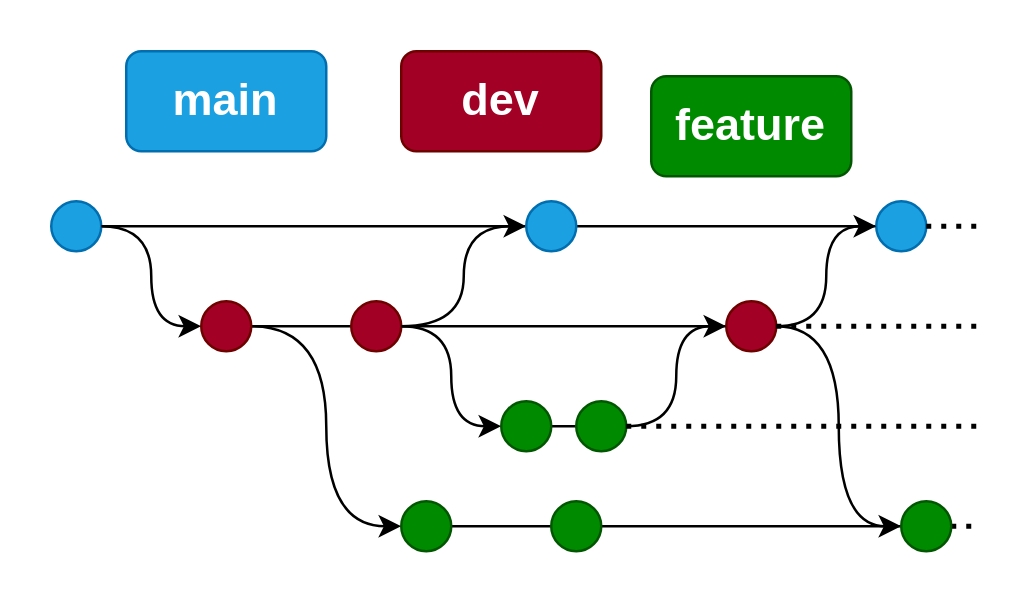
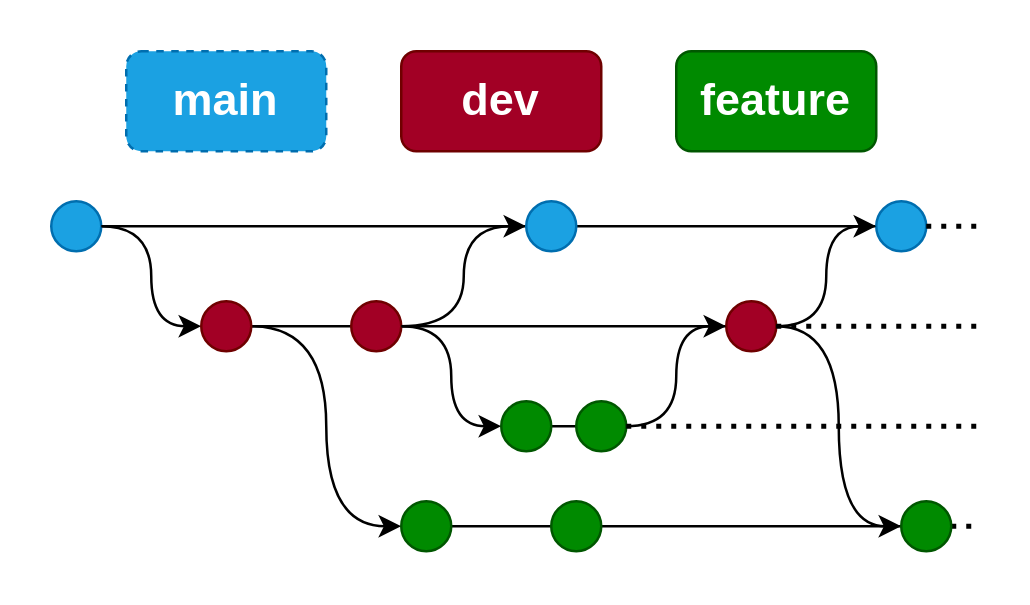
(226, 101) -> (226, 101)
(751, 126) -> (776, 101)
